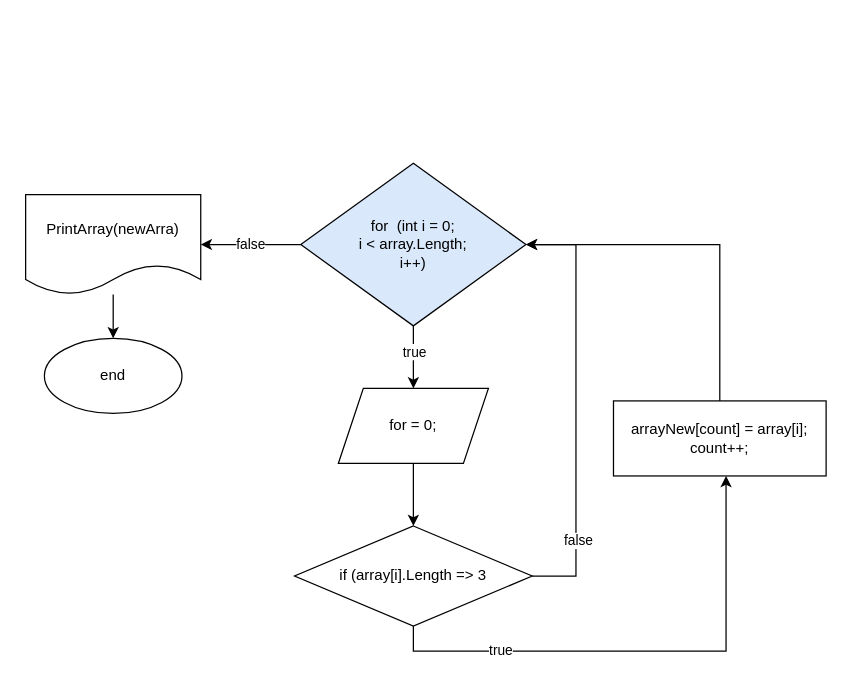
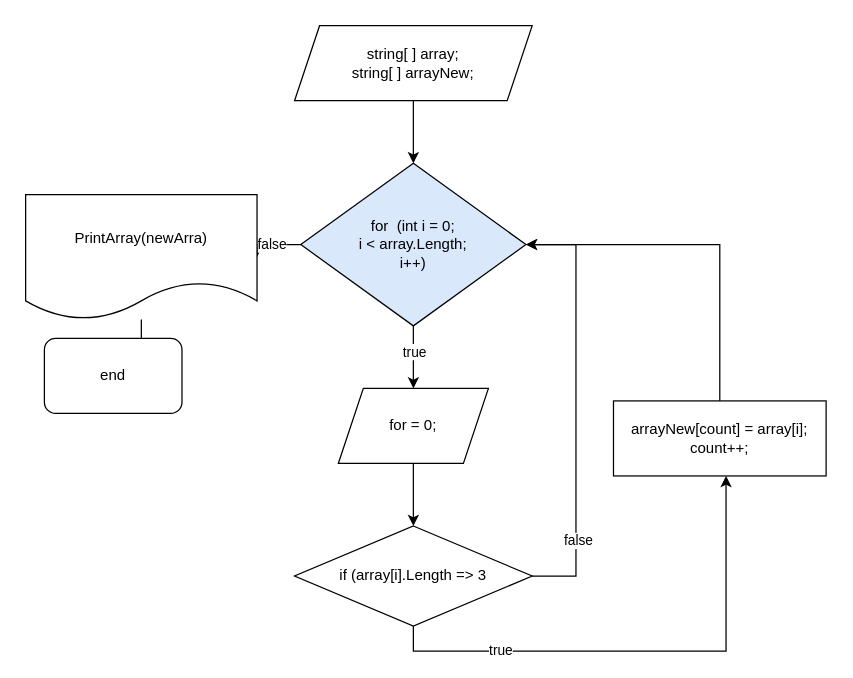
none -> (413, 63)
none -> (413, 128)
(113, 244) -> (141, 257)
(113, 376) -> (113, 376)
